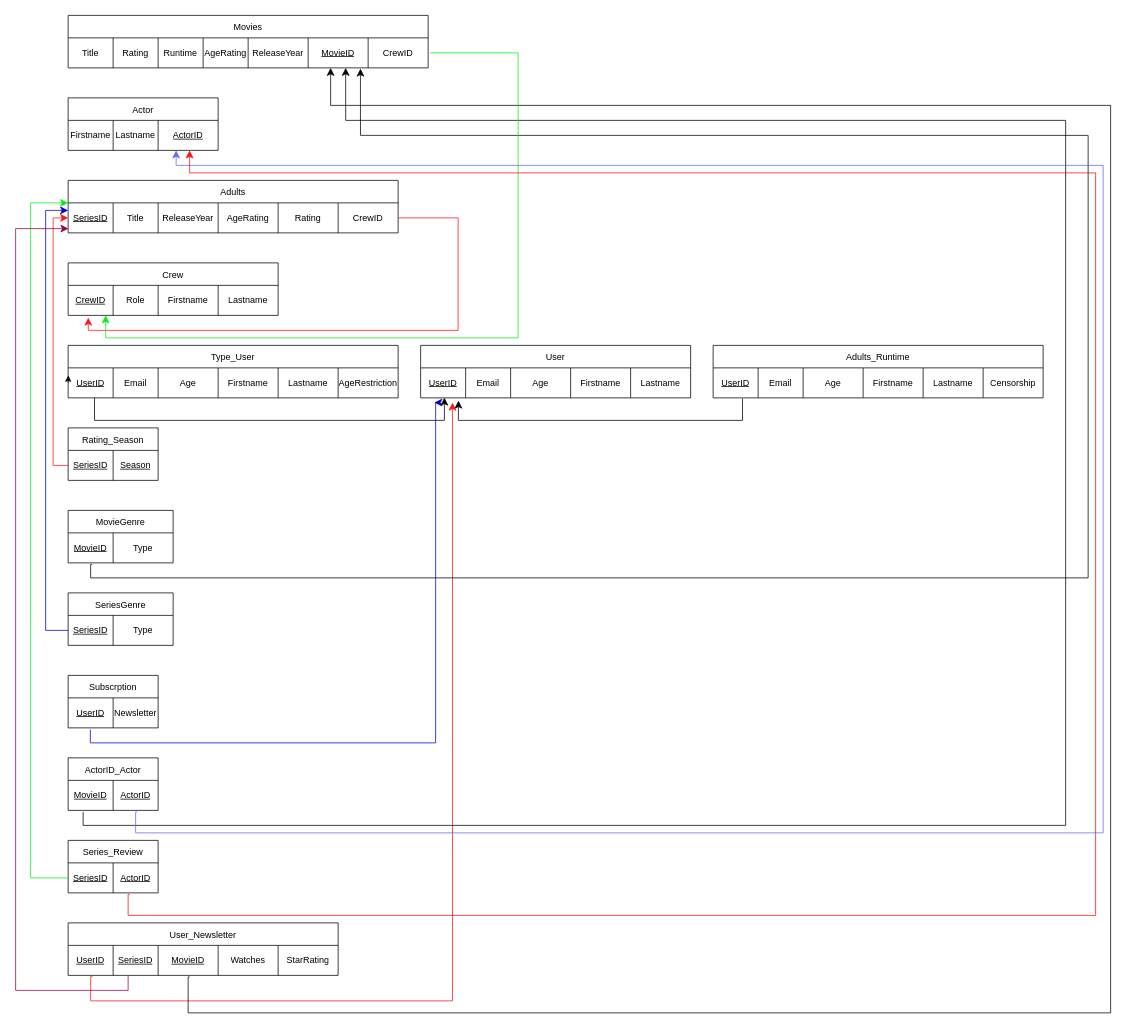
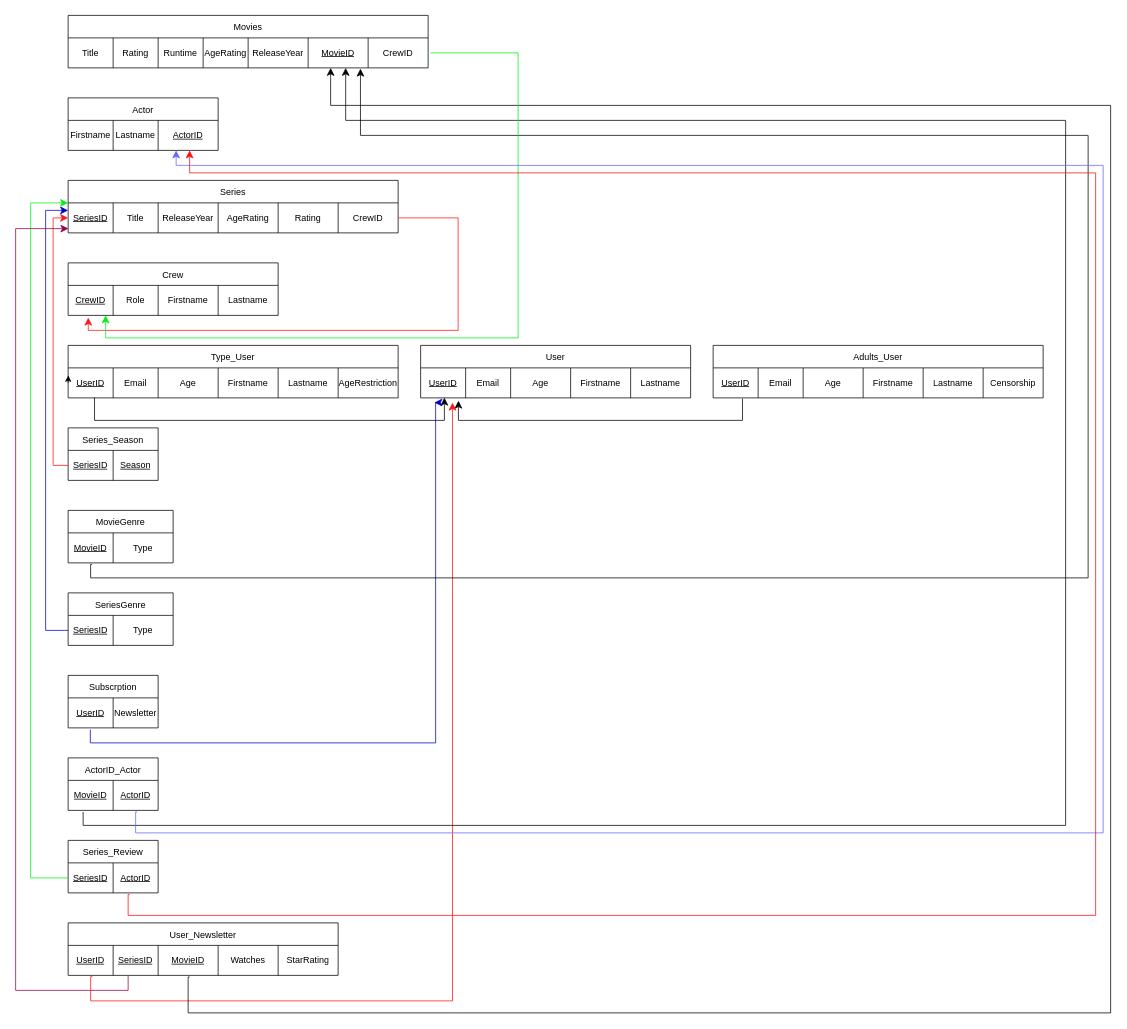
(233, 192) -> (233, 192)
(878, 357) -> (878, 357)
(113, 440) -> (113, 440)
